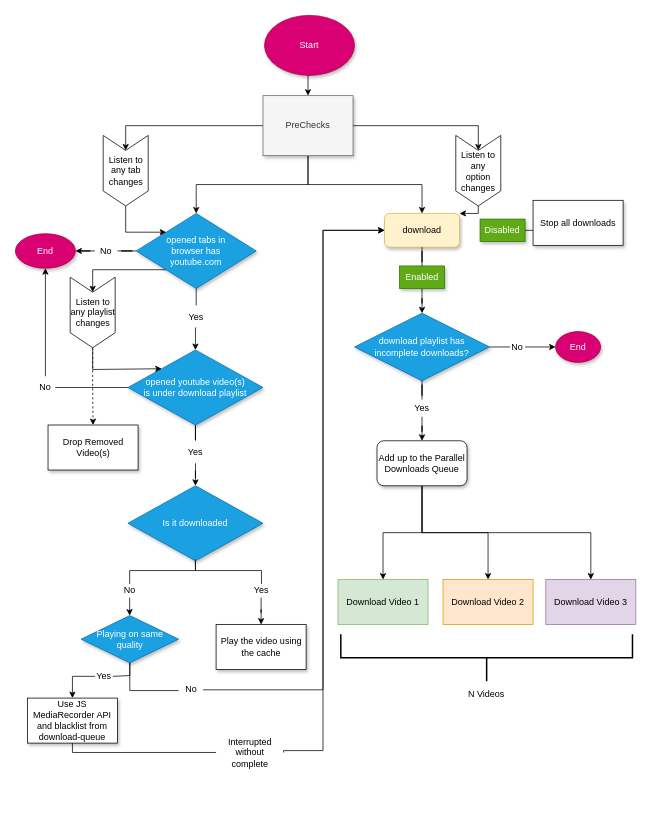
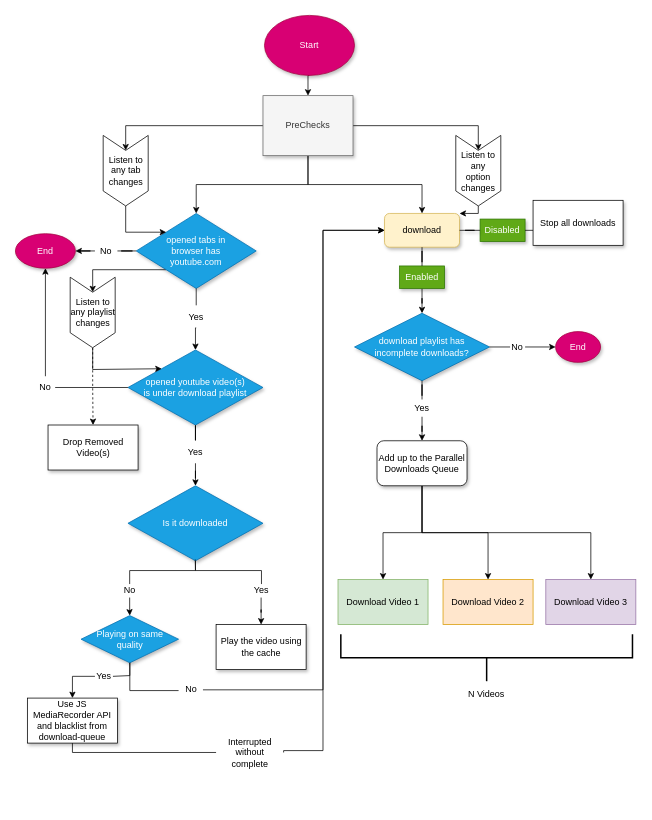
none -> (470, 230)
